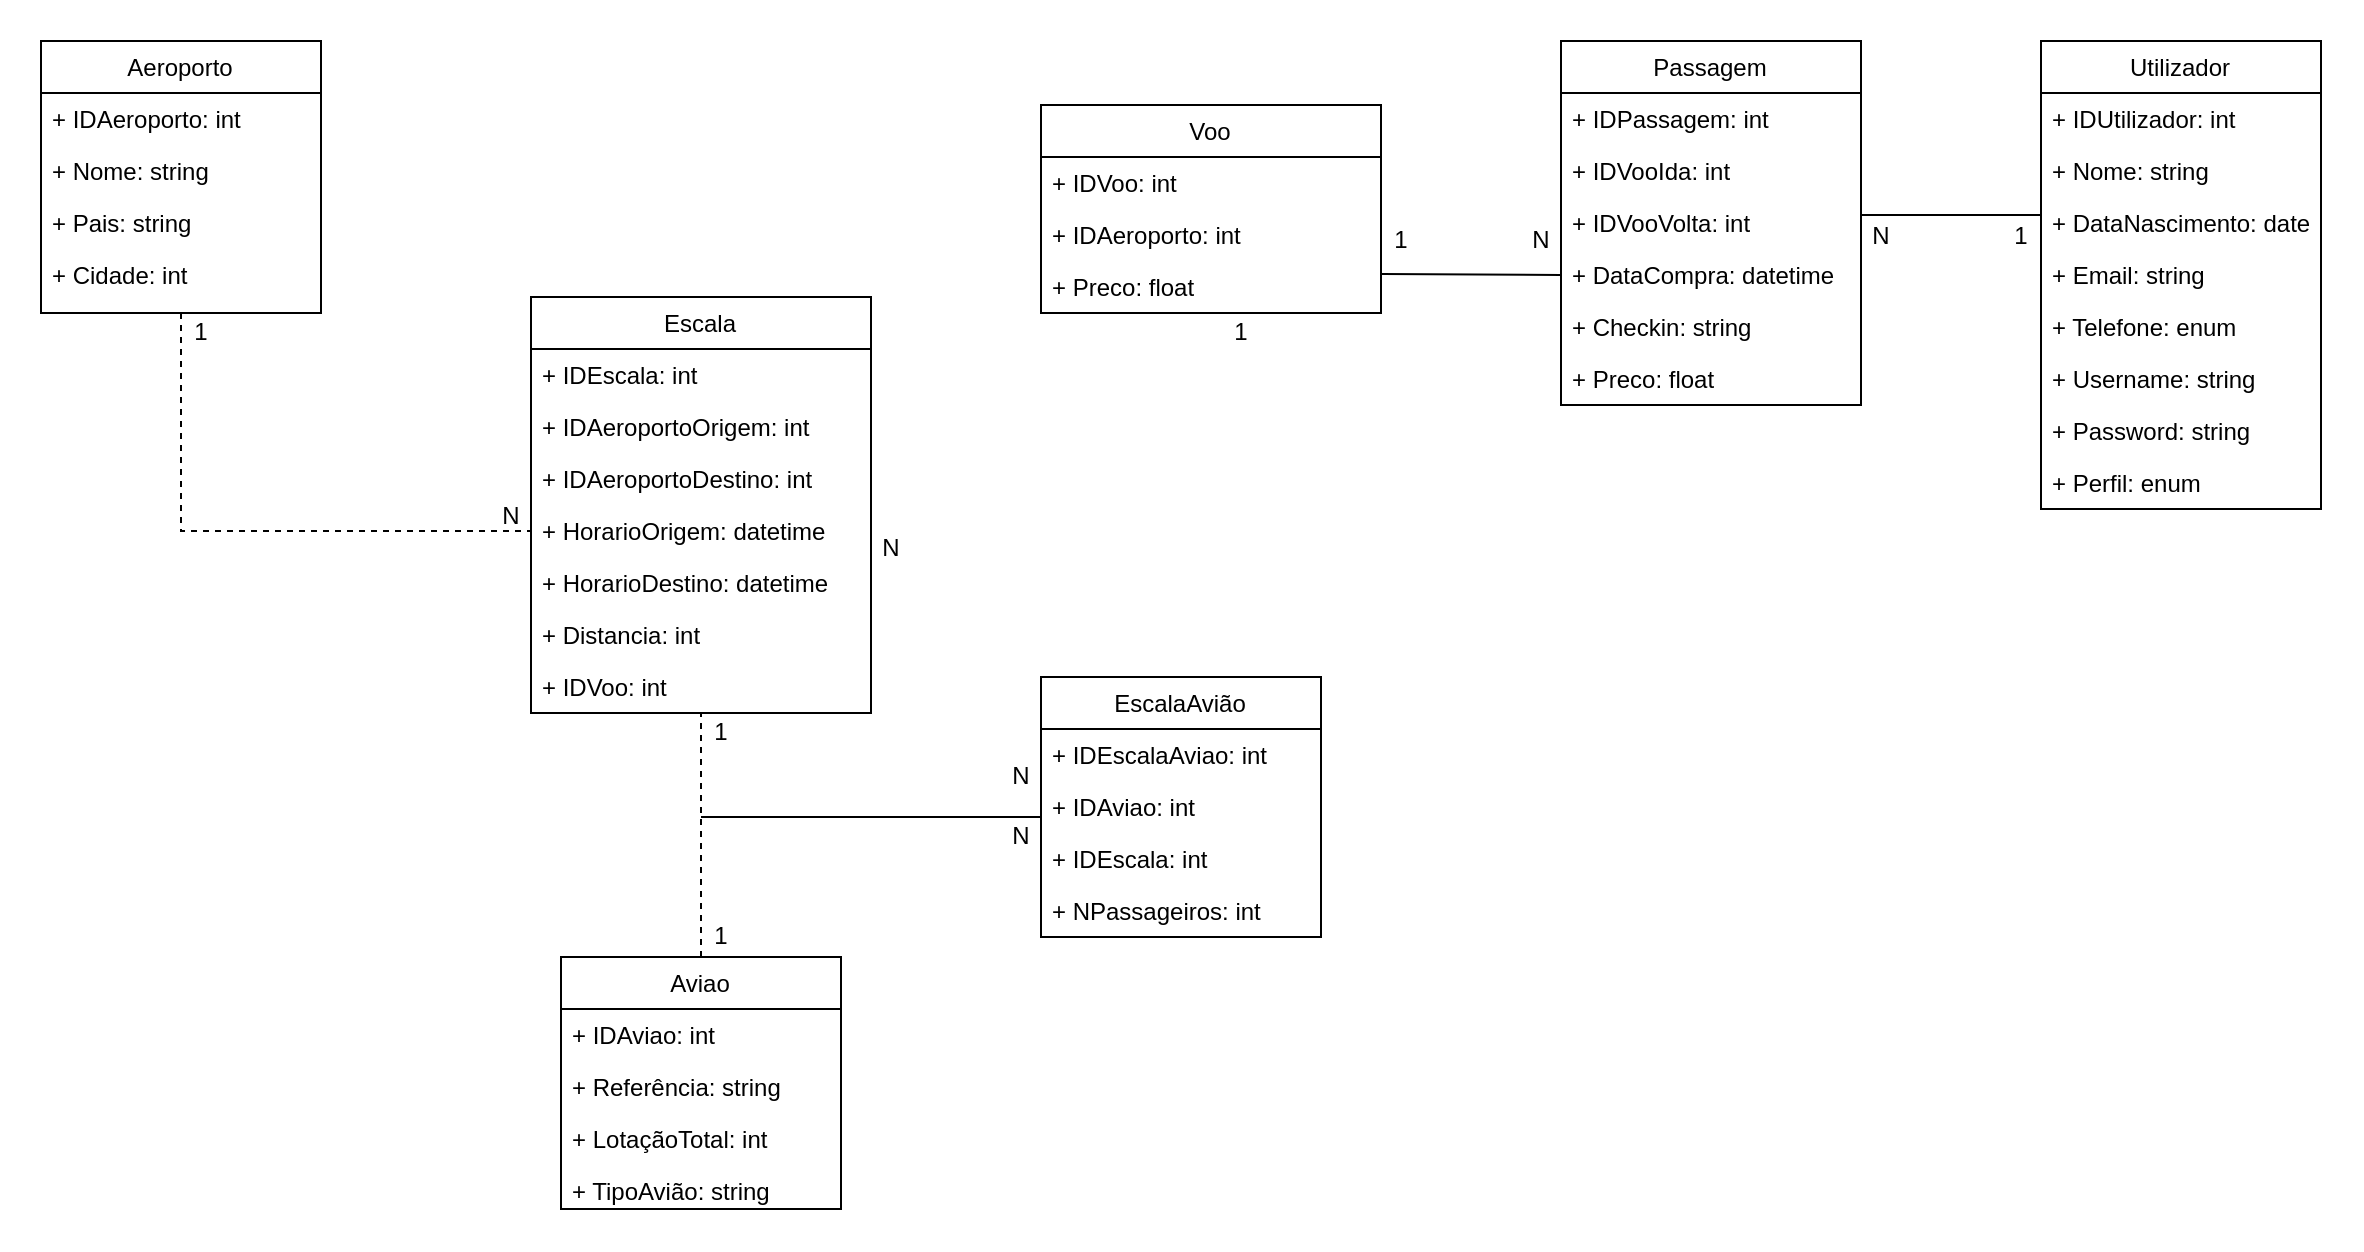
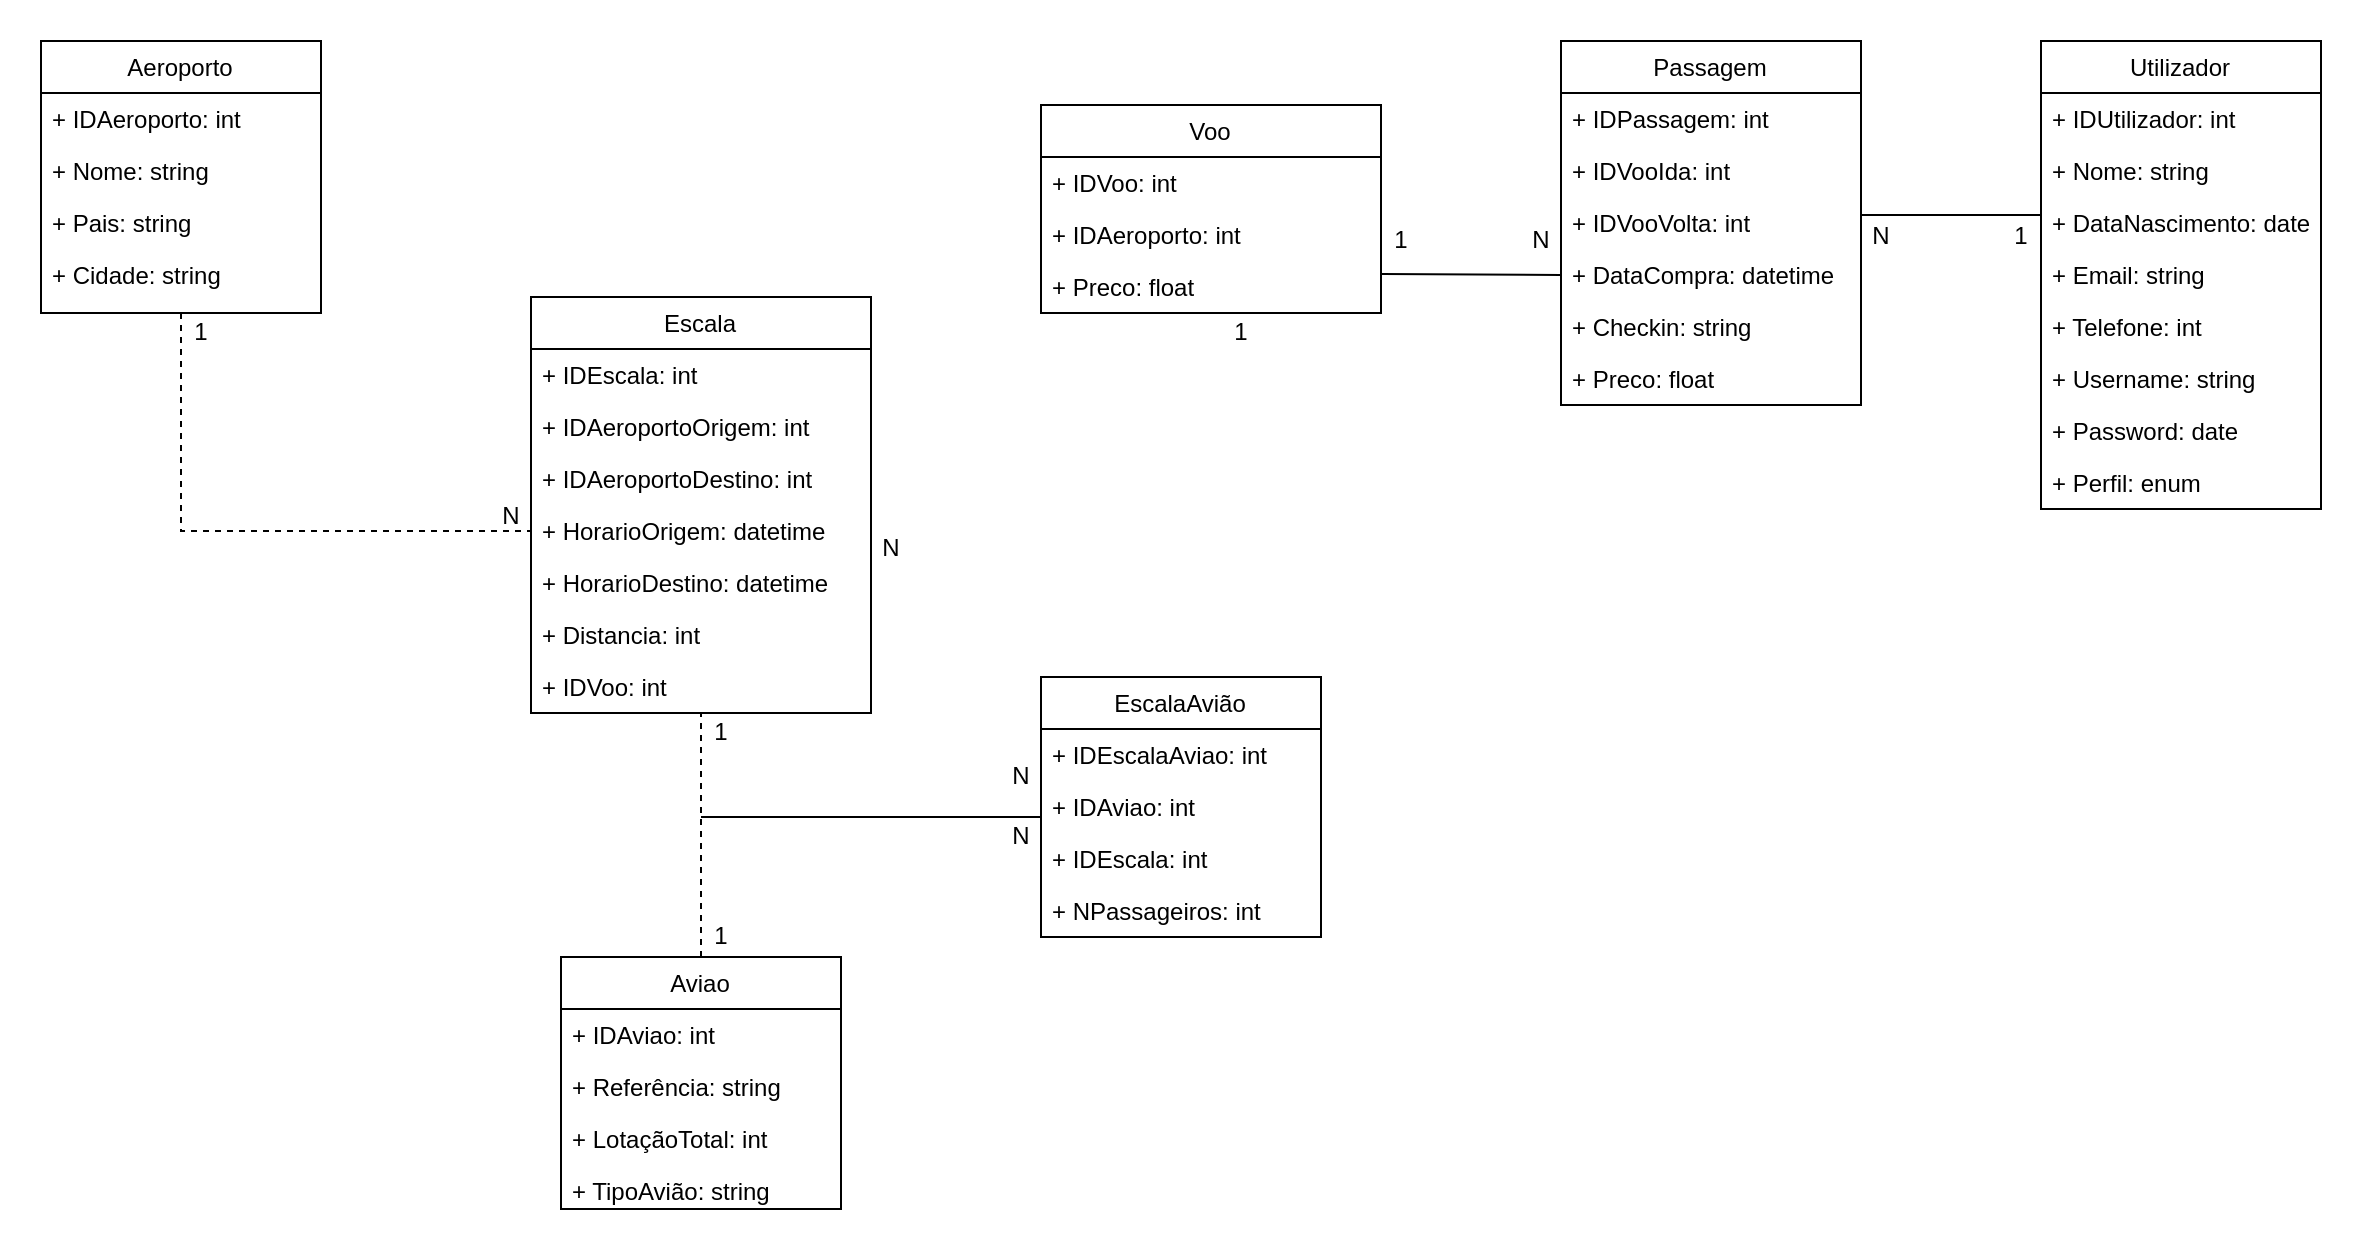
(124, 276) -> (144, 276)
(2147, 328) -> (2137, 328)
(2160, 432) -> (2150, 432)
